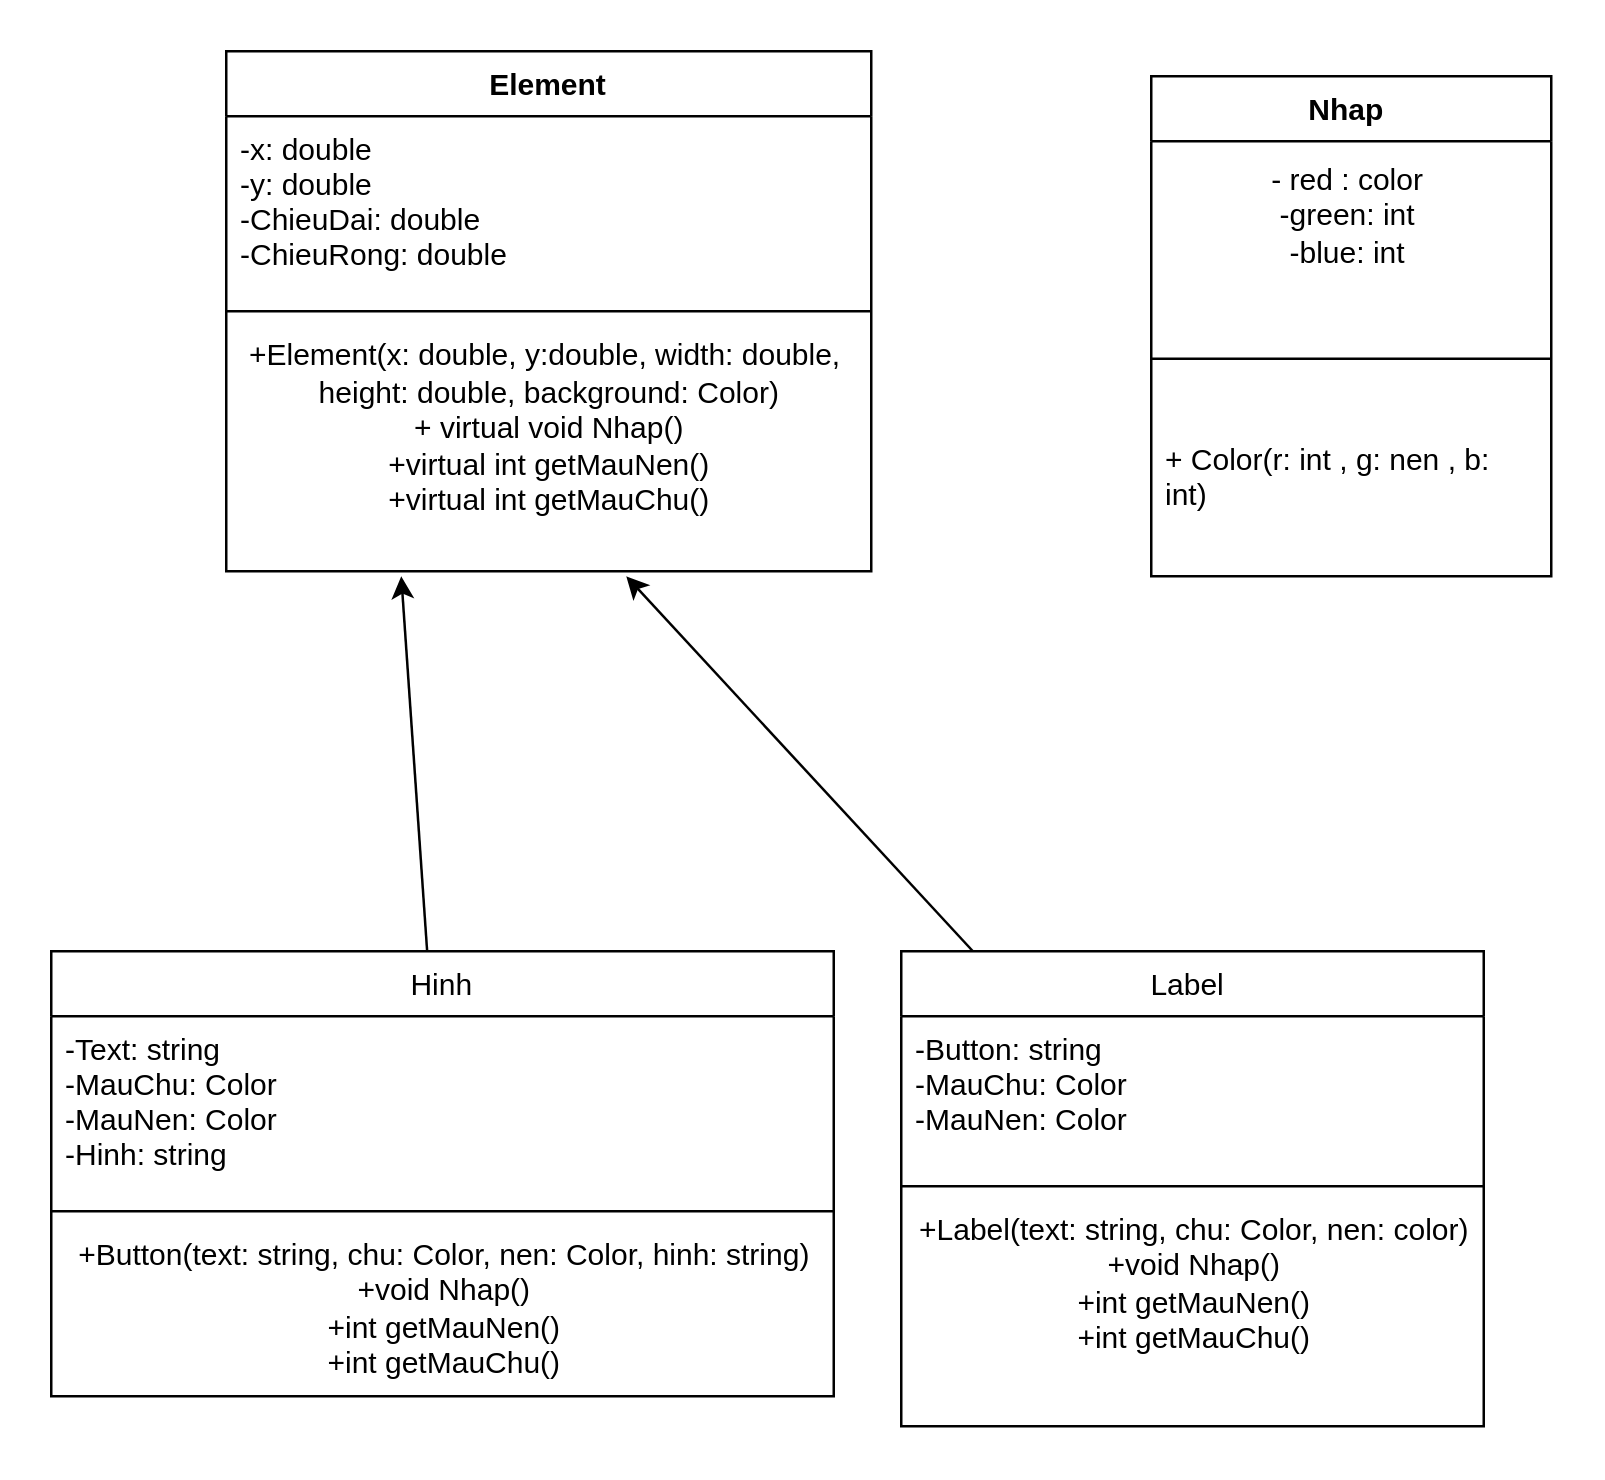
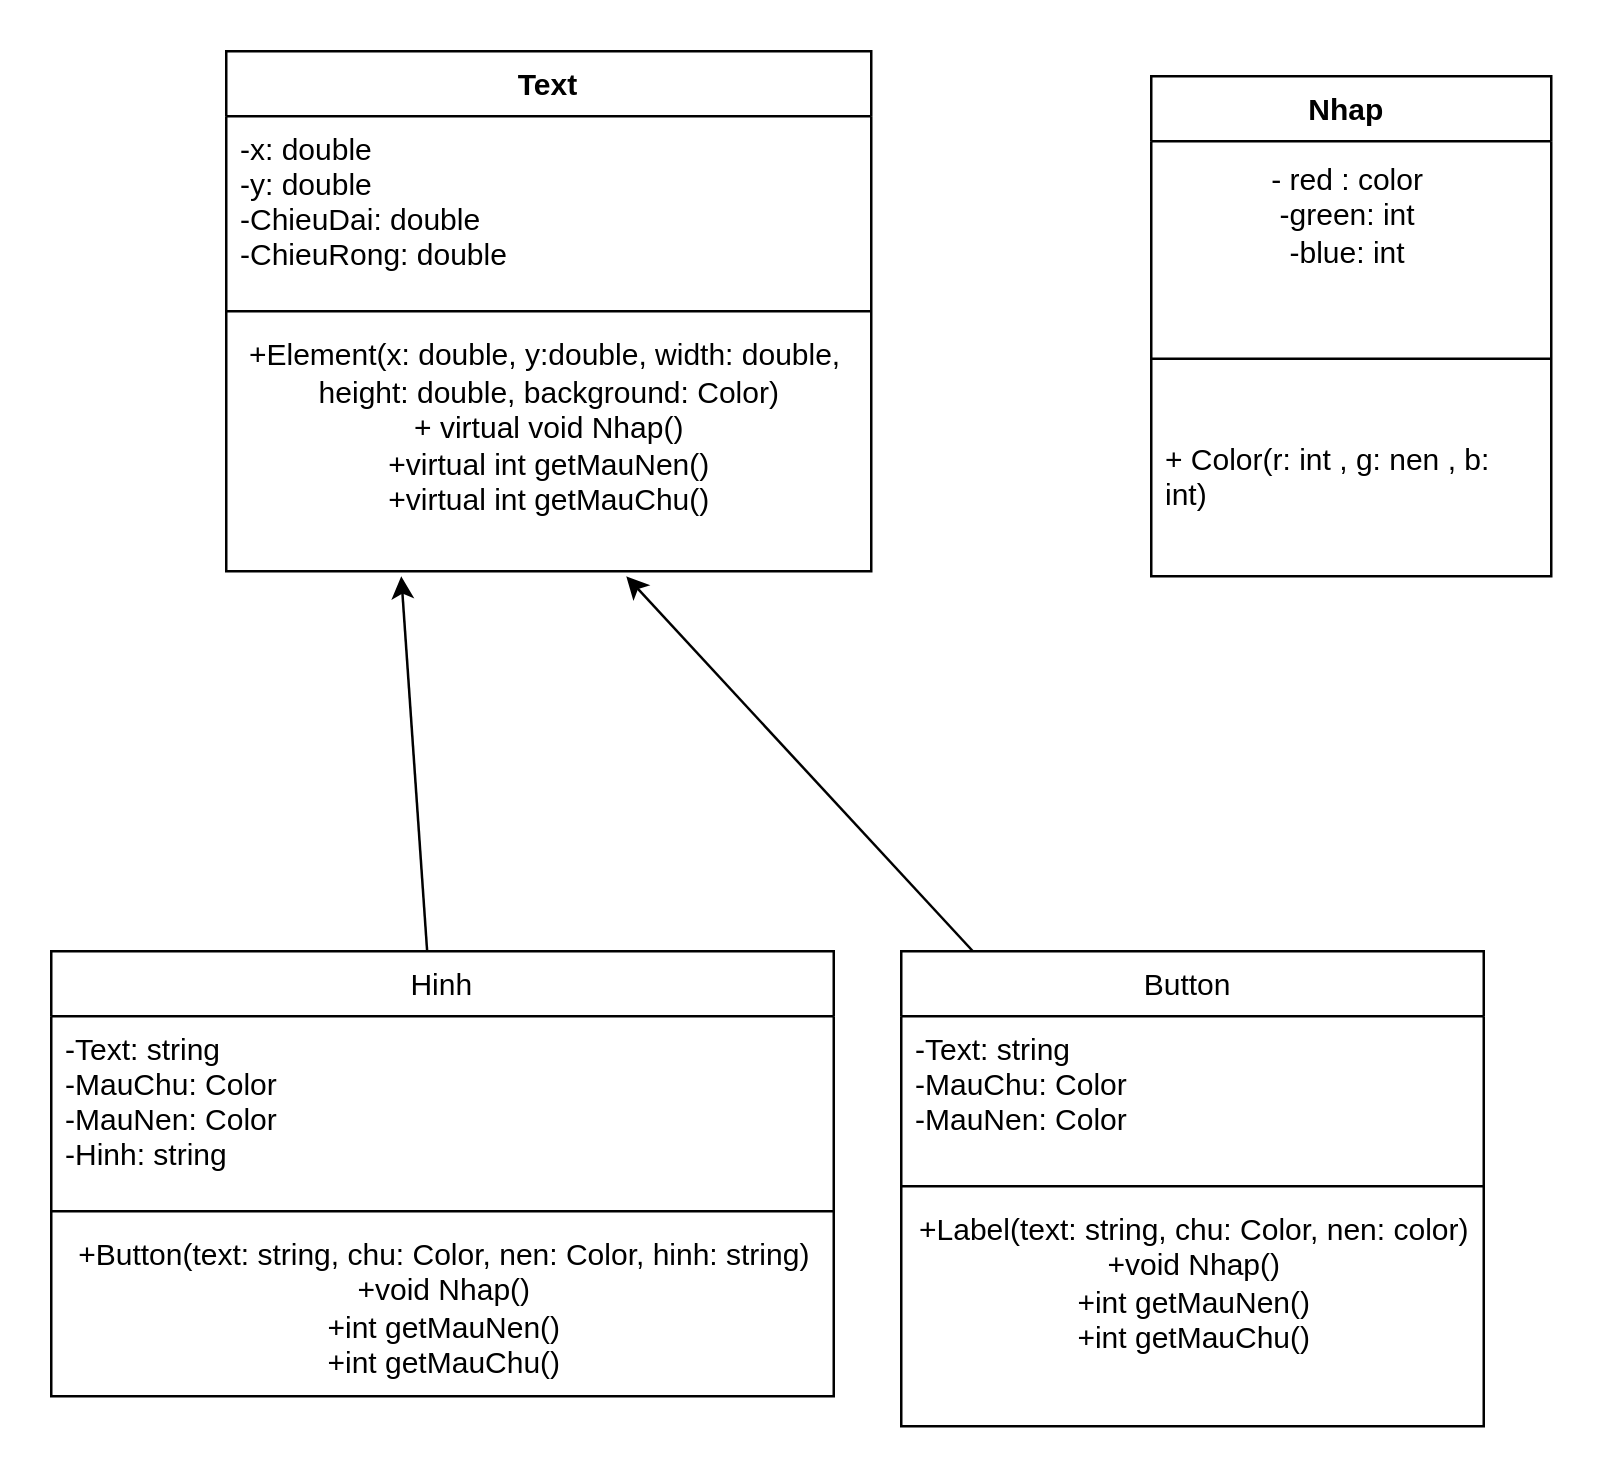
(548, 85) -> (548, 85)
(1191, 985) -> (1191, 985)
(1029, 1050) -> (1013, 1050)
